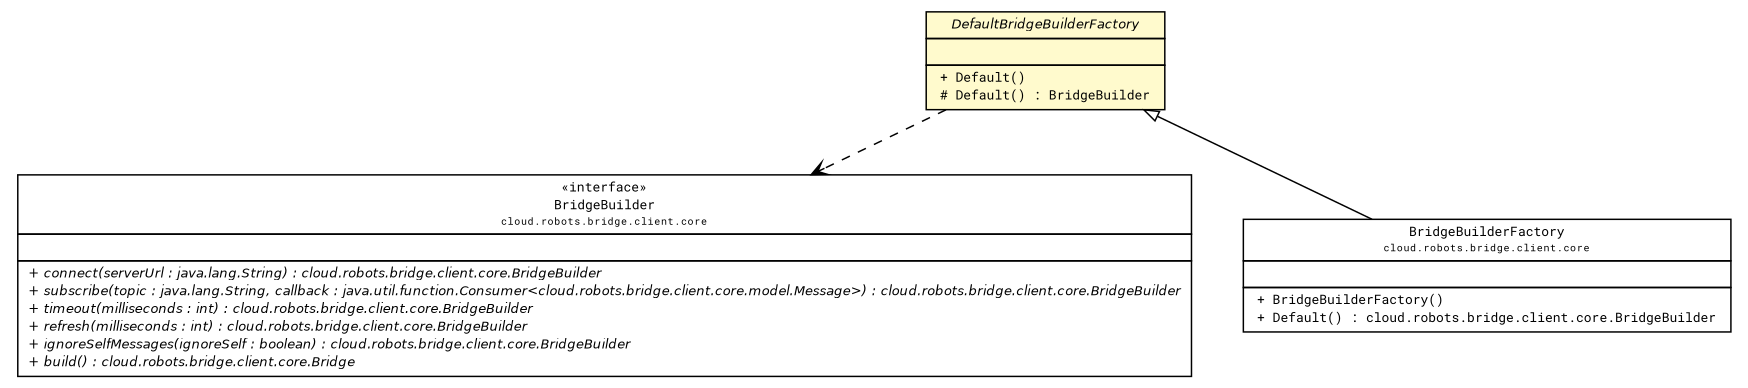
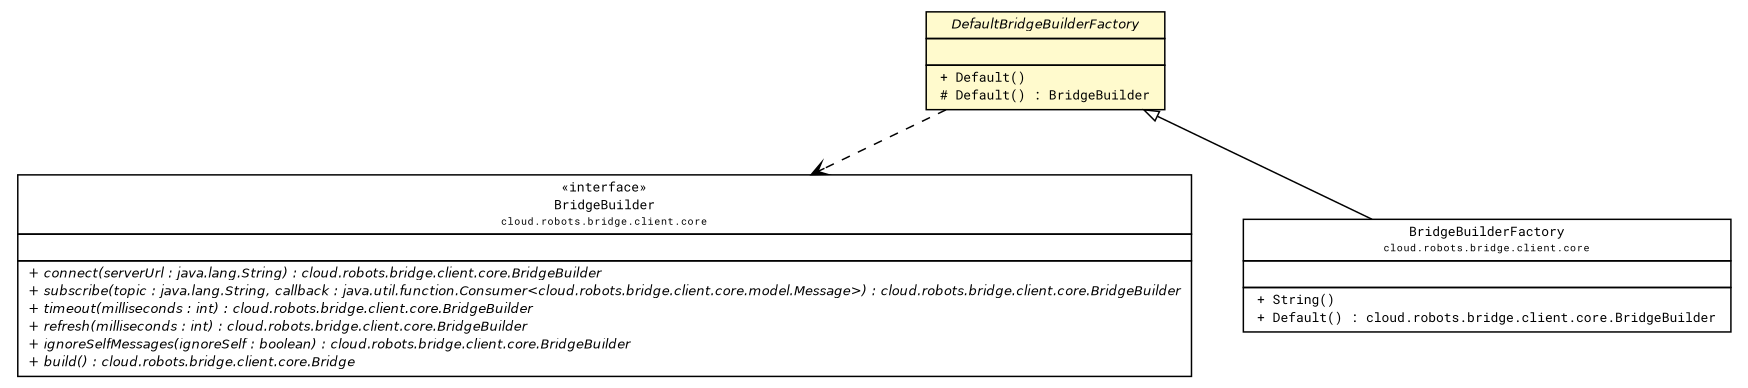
(1351, 300) -> (1297, 300)
